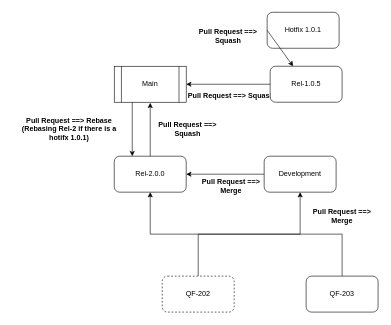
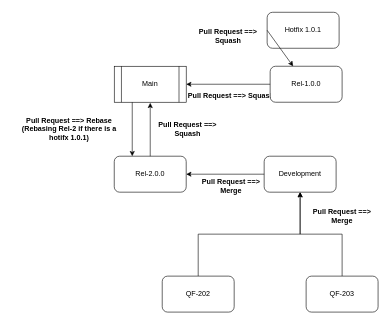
(306, 84) -> (306, 84)
(150, 234) -> (302, 234)
(198, 294) -> (198, 294)
